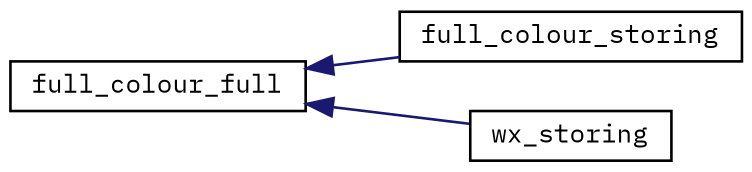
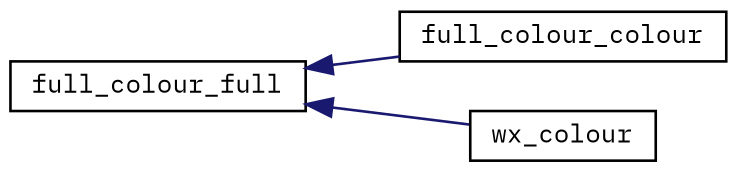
(571, 37) -> (563, 37)
(571, 136) -> (563, 136)
